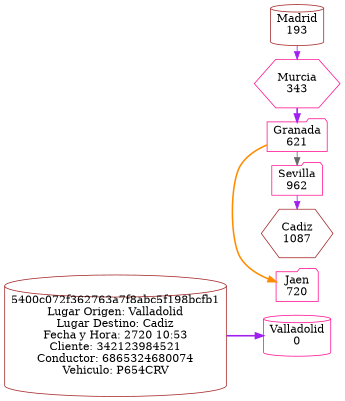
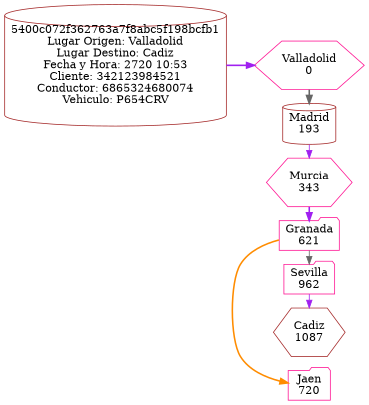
none -> (309, 93)
(297, 336) -> (309, 65)
